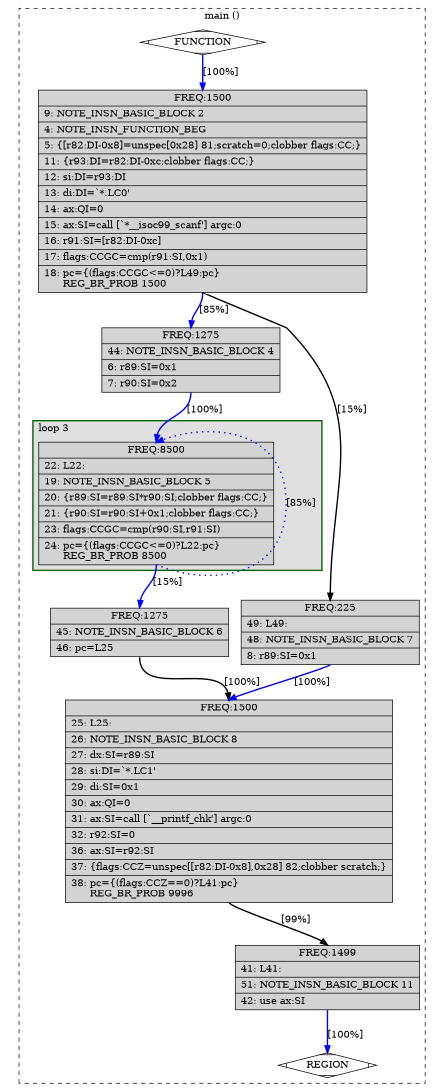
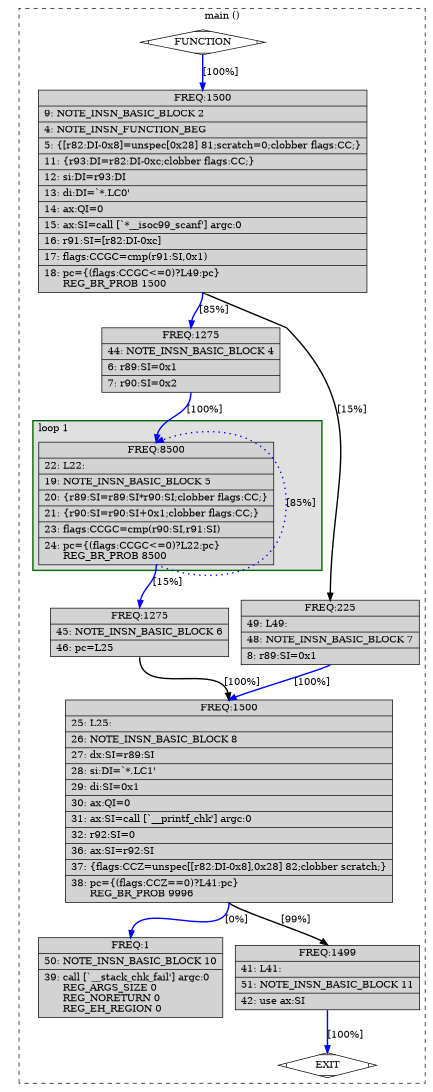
(54, 429) -> (54, 429)
none -> (131, 978)
(327, 1065) -> (327, 1065)
